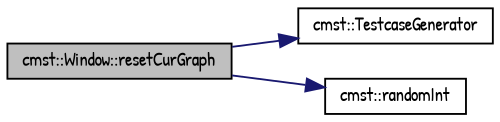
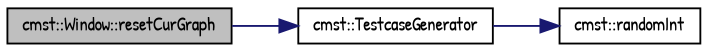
(269, 80) -> (517, 26)
